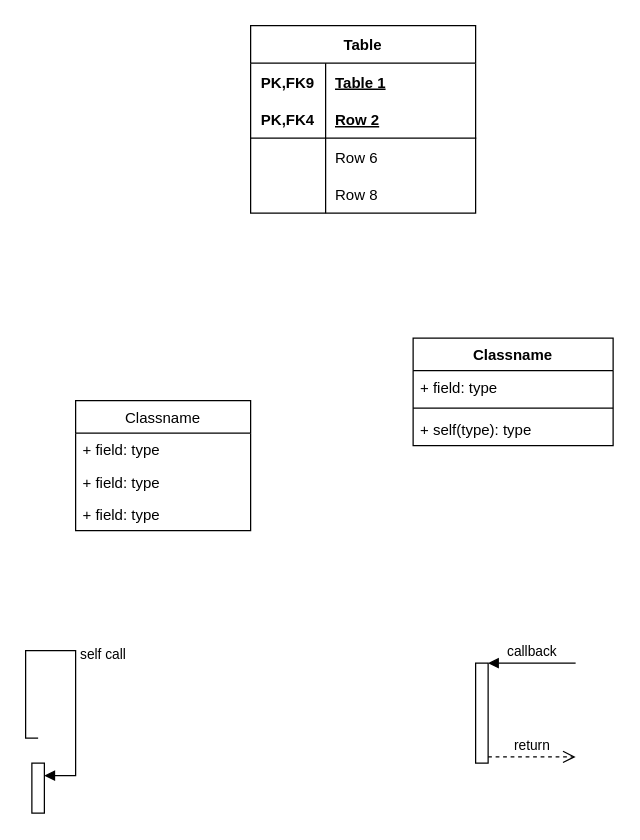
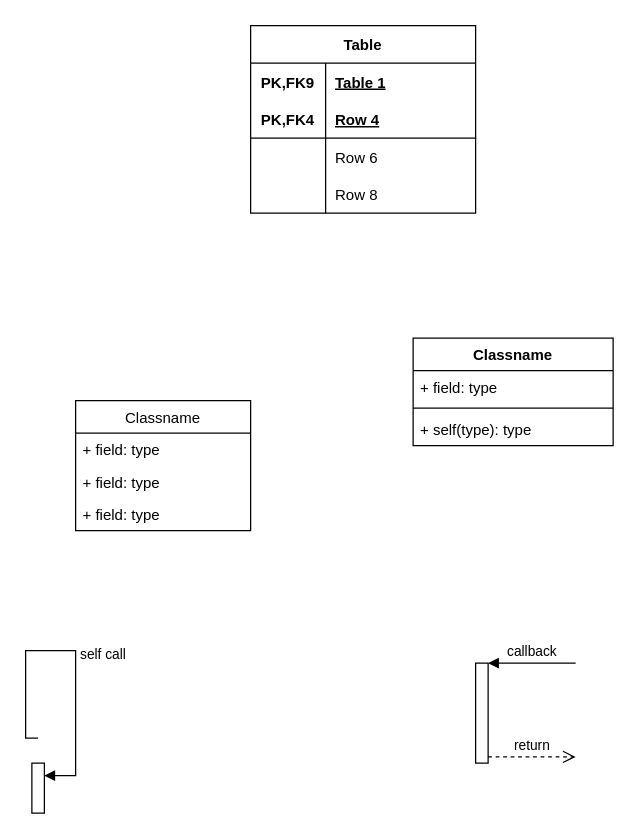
(354, 120) -> (354, 120)
